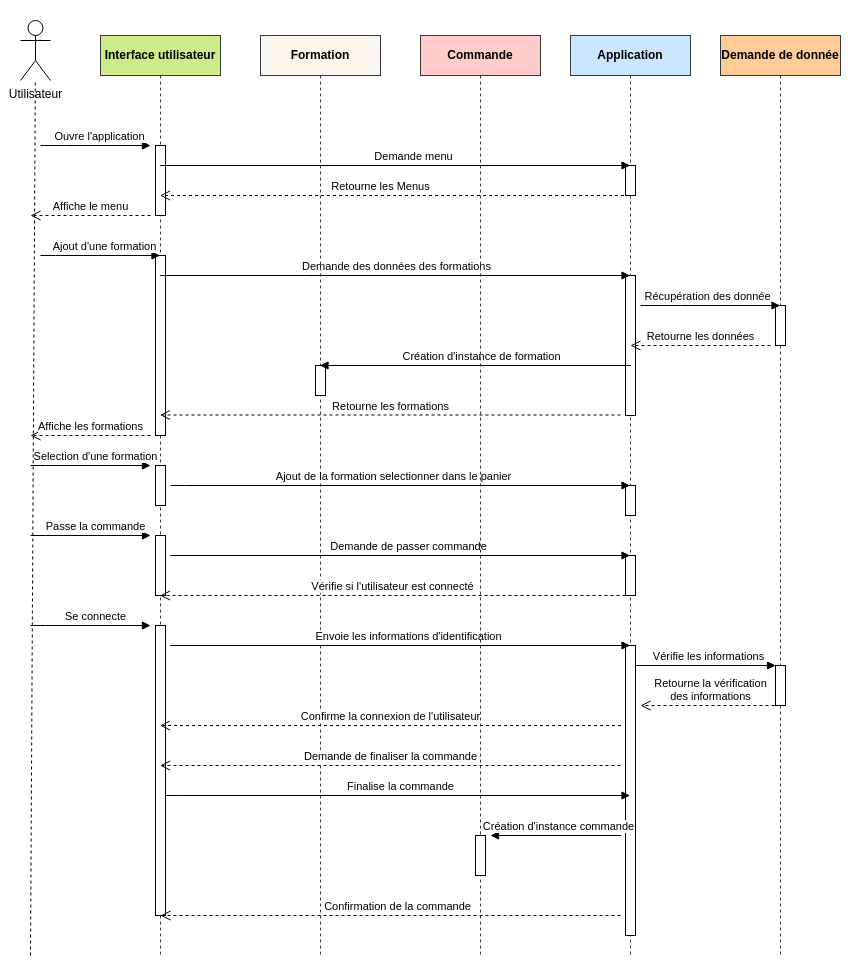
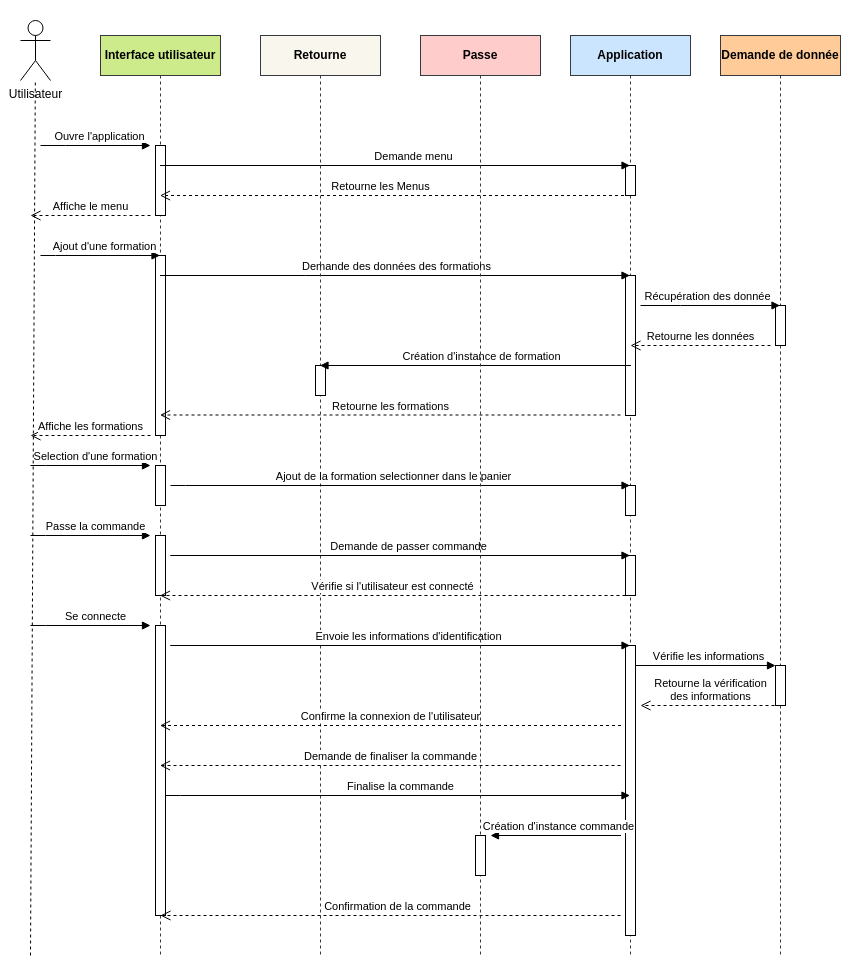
(321, 56) -> (321, 56)
(481, 56) -> (481, 56)
